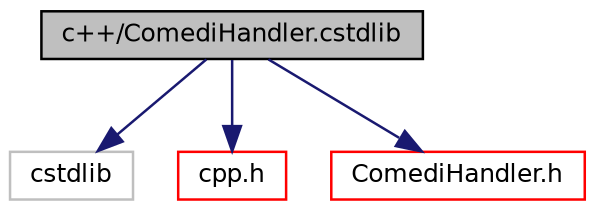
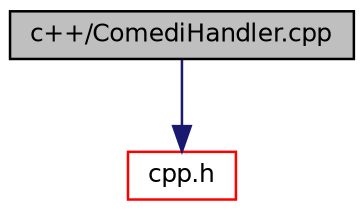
(232, 35) -> (182, 35)
(72, 176) -> none
(458, 176) -> none
